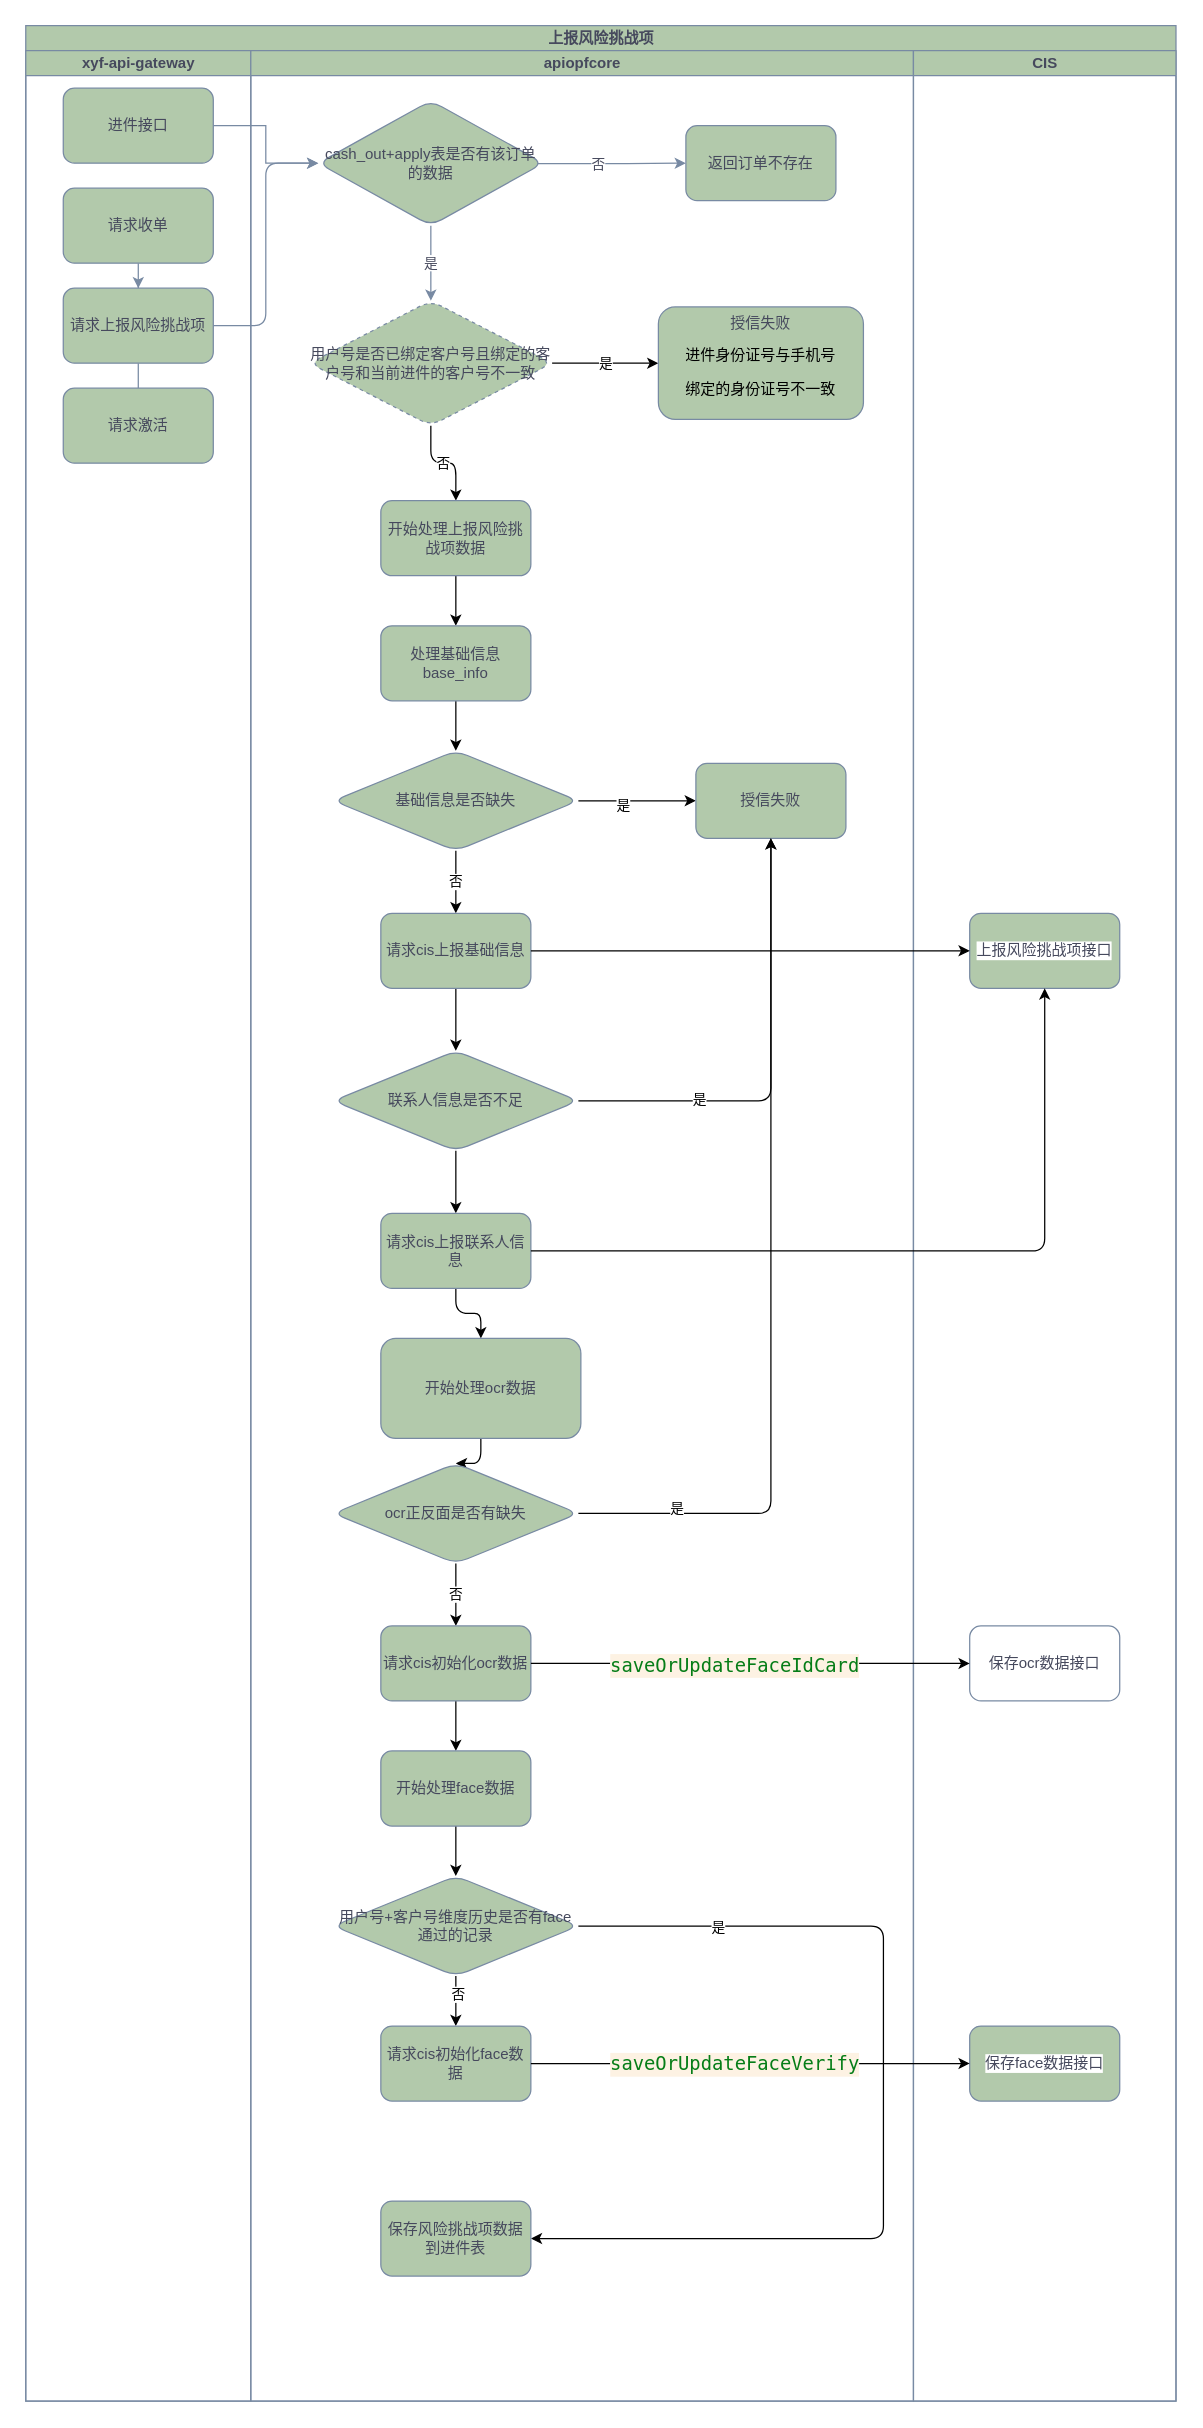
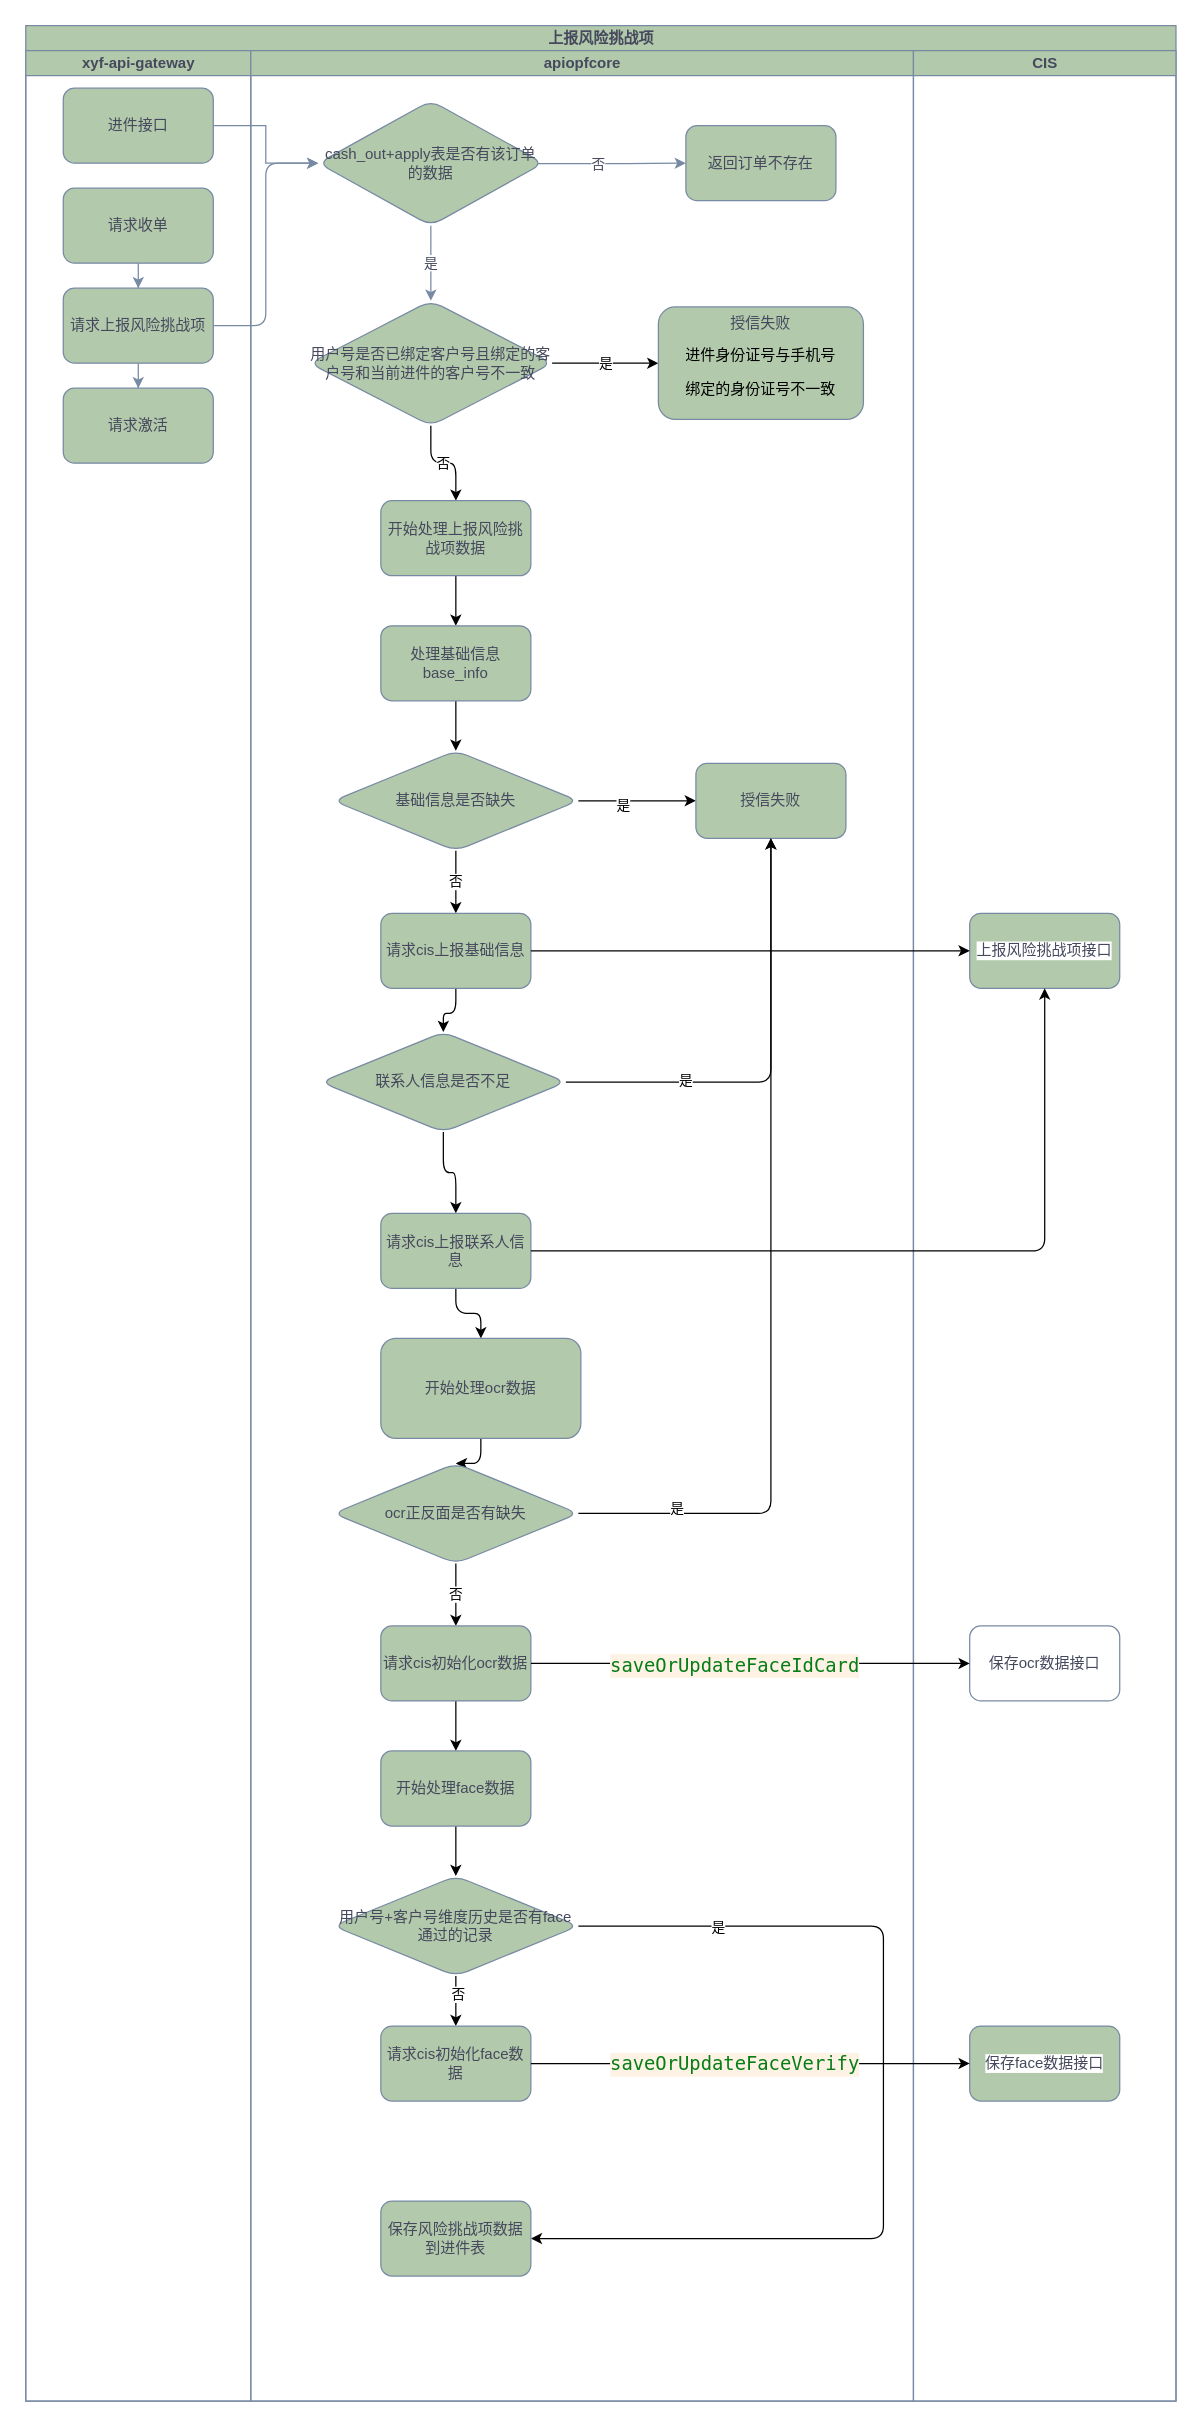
(431, 363) -> (431, 363)
(138, 382) -> (138, 378)
(456, 1101) -> (443, 1082)
